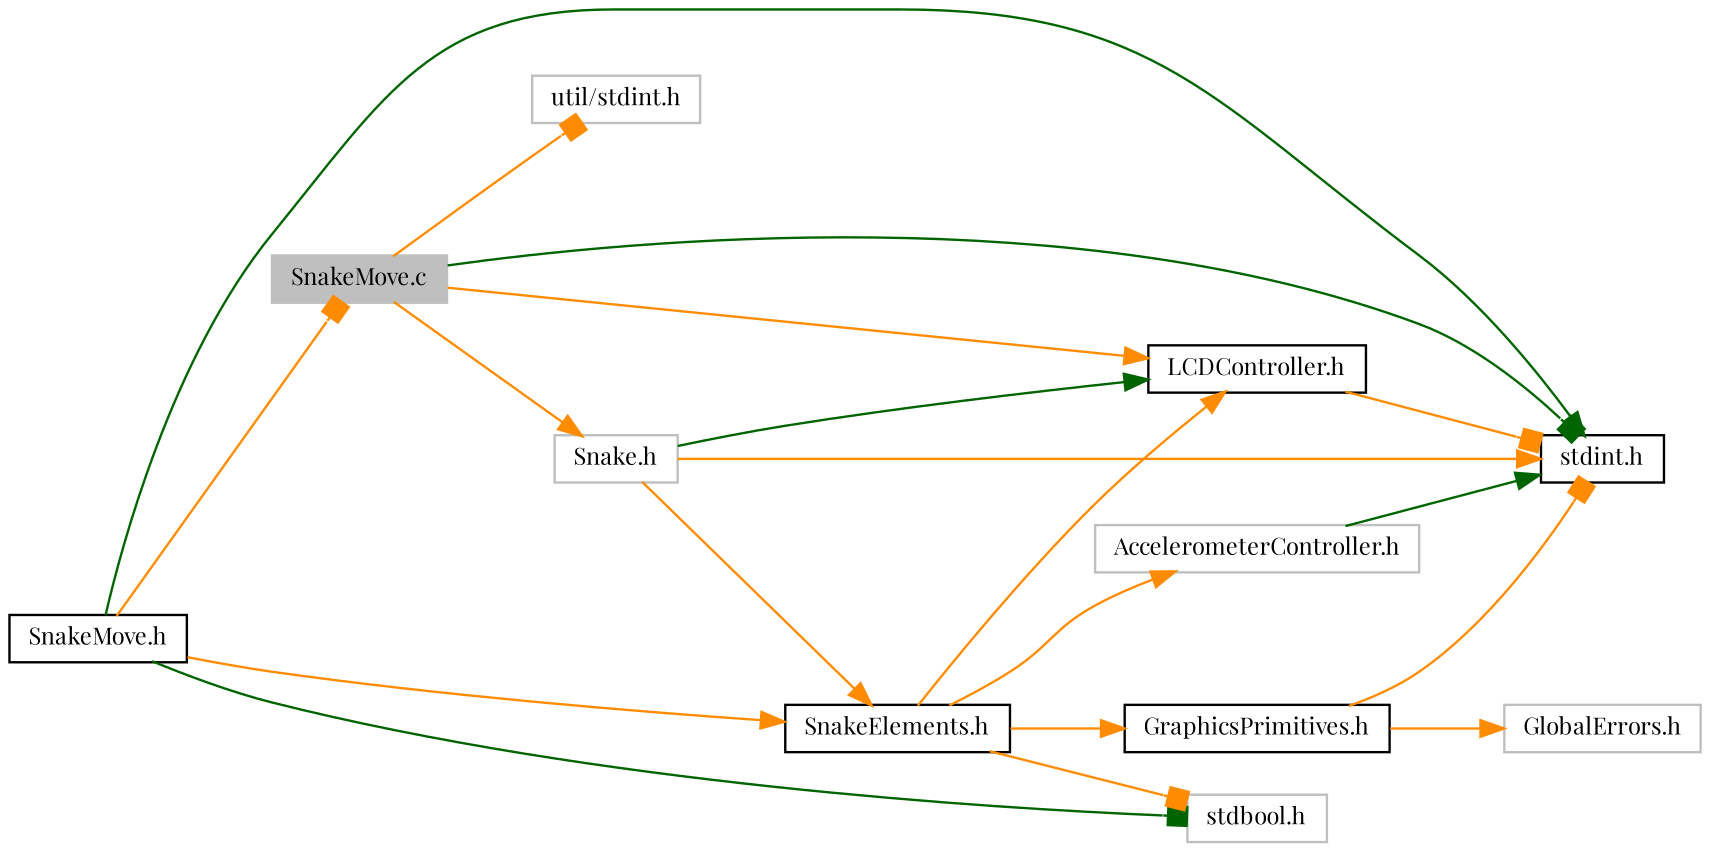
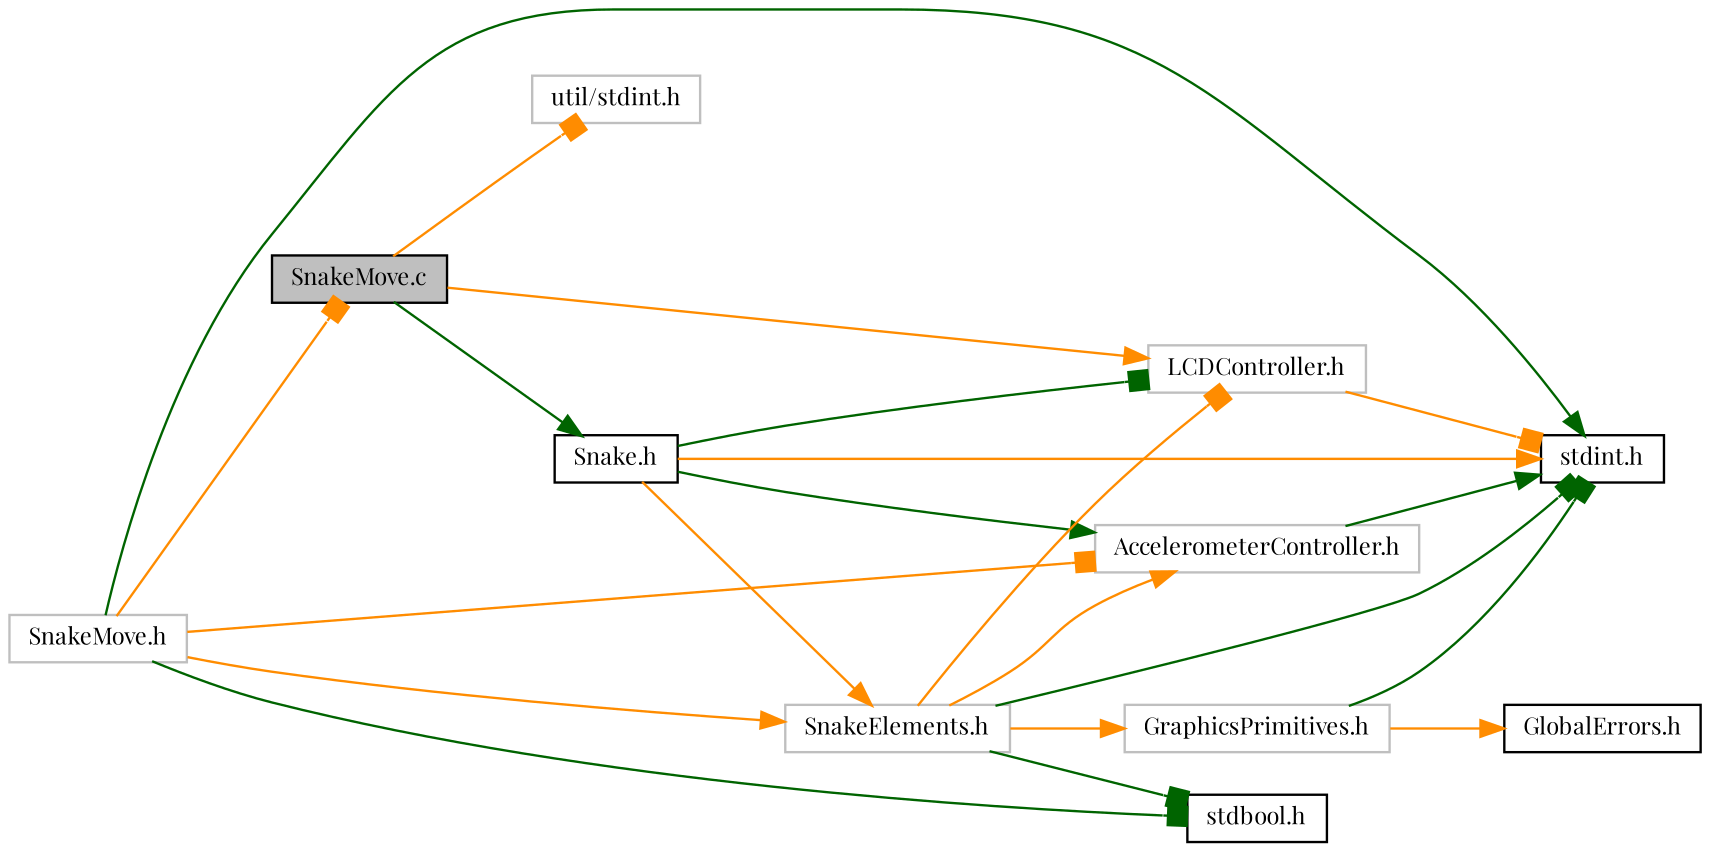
(1023, 244) -> (1290, 632)
(360, 279) -> (360, 279)
(478, 362) -> (478, 362)
(1257, 369) -> (1257, 369)
(900, 409) -> (900, 409)
(616, 459) -> (616, 459)
none -> (874, 505)
(1053, 547) -> (1053, 547)
none -> (629, 597)
(1477, 622) -> (1477, 622)
(98, 639) -> (98, 639)
(898, 729) -> (898, 729)
(1257, 729) -> (1257, 729)
(1602, 729) -> (1602, 729)
(1076, 773) -> (1076, 773)
(1257, 818) -> (1257, 818)
